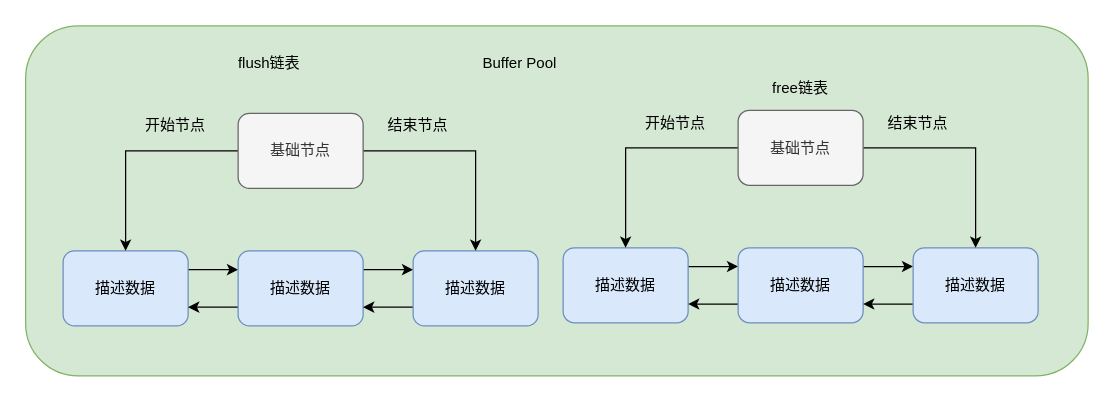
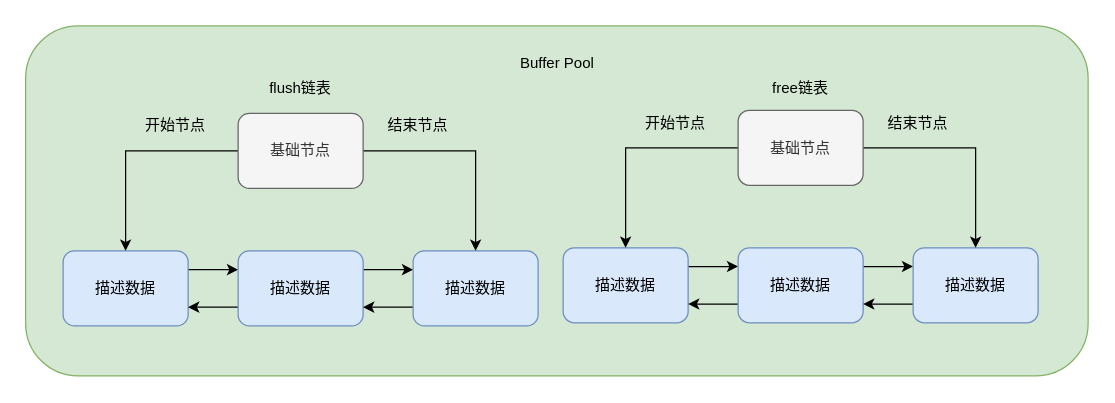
(269, 63) -> (301, 88)
(519, 63) -> (557, 63)
